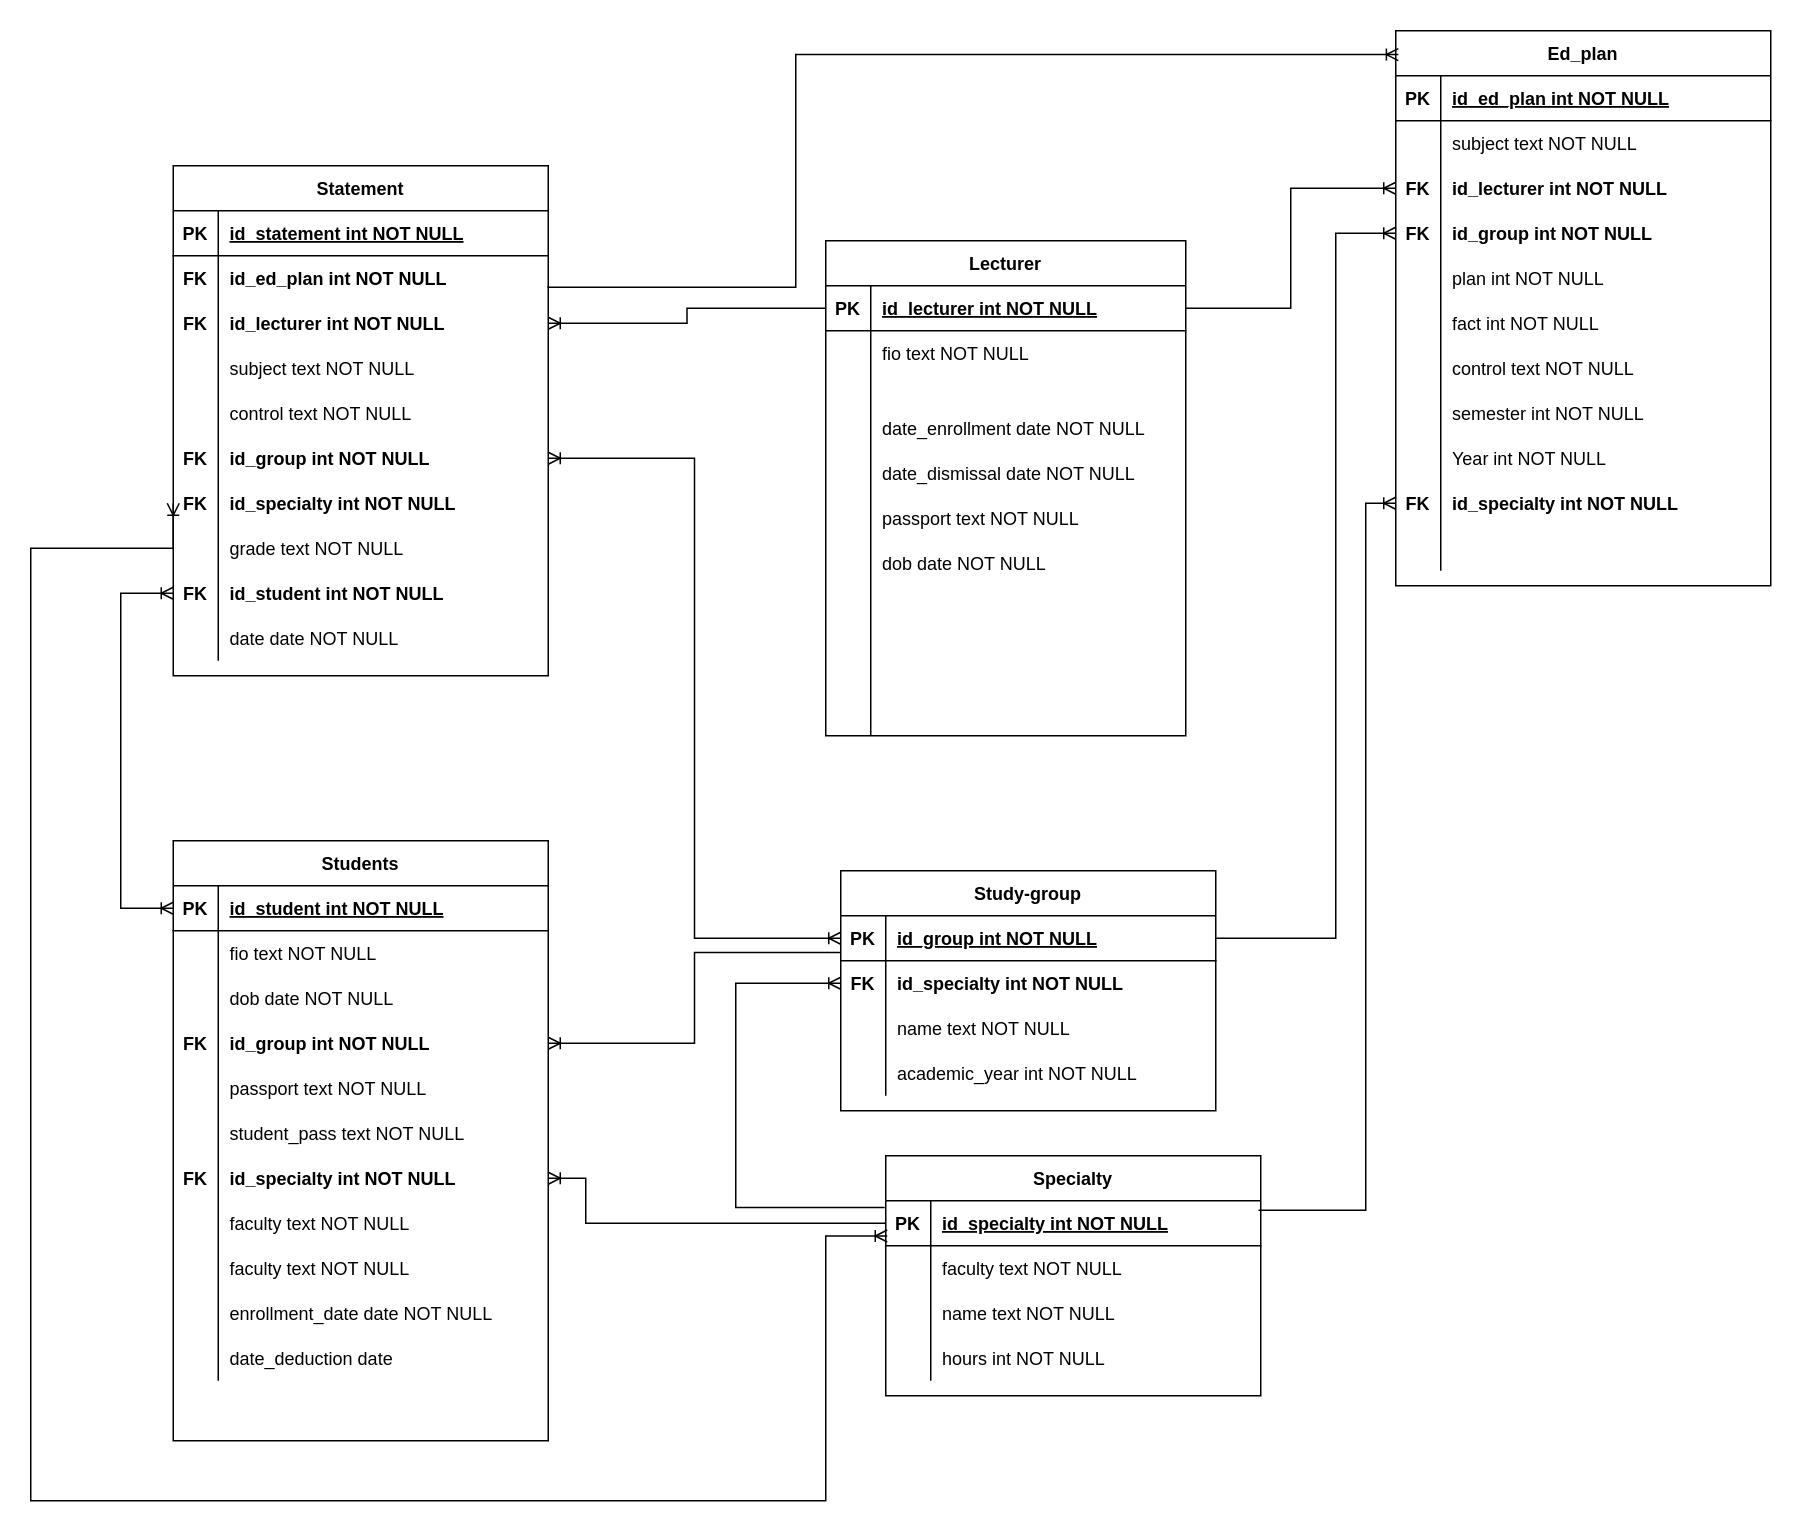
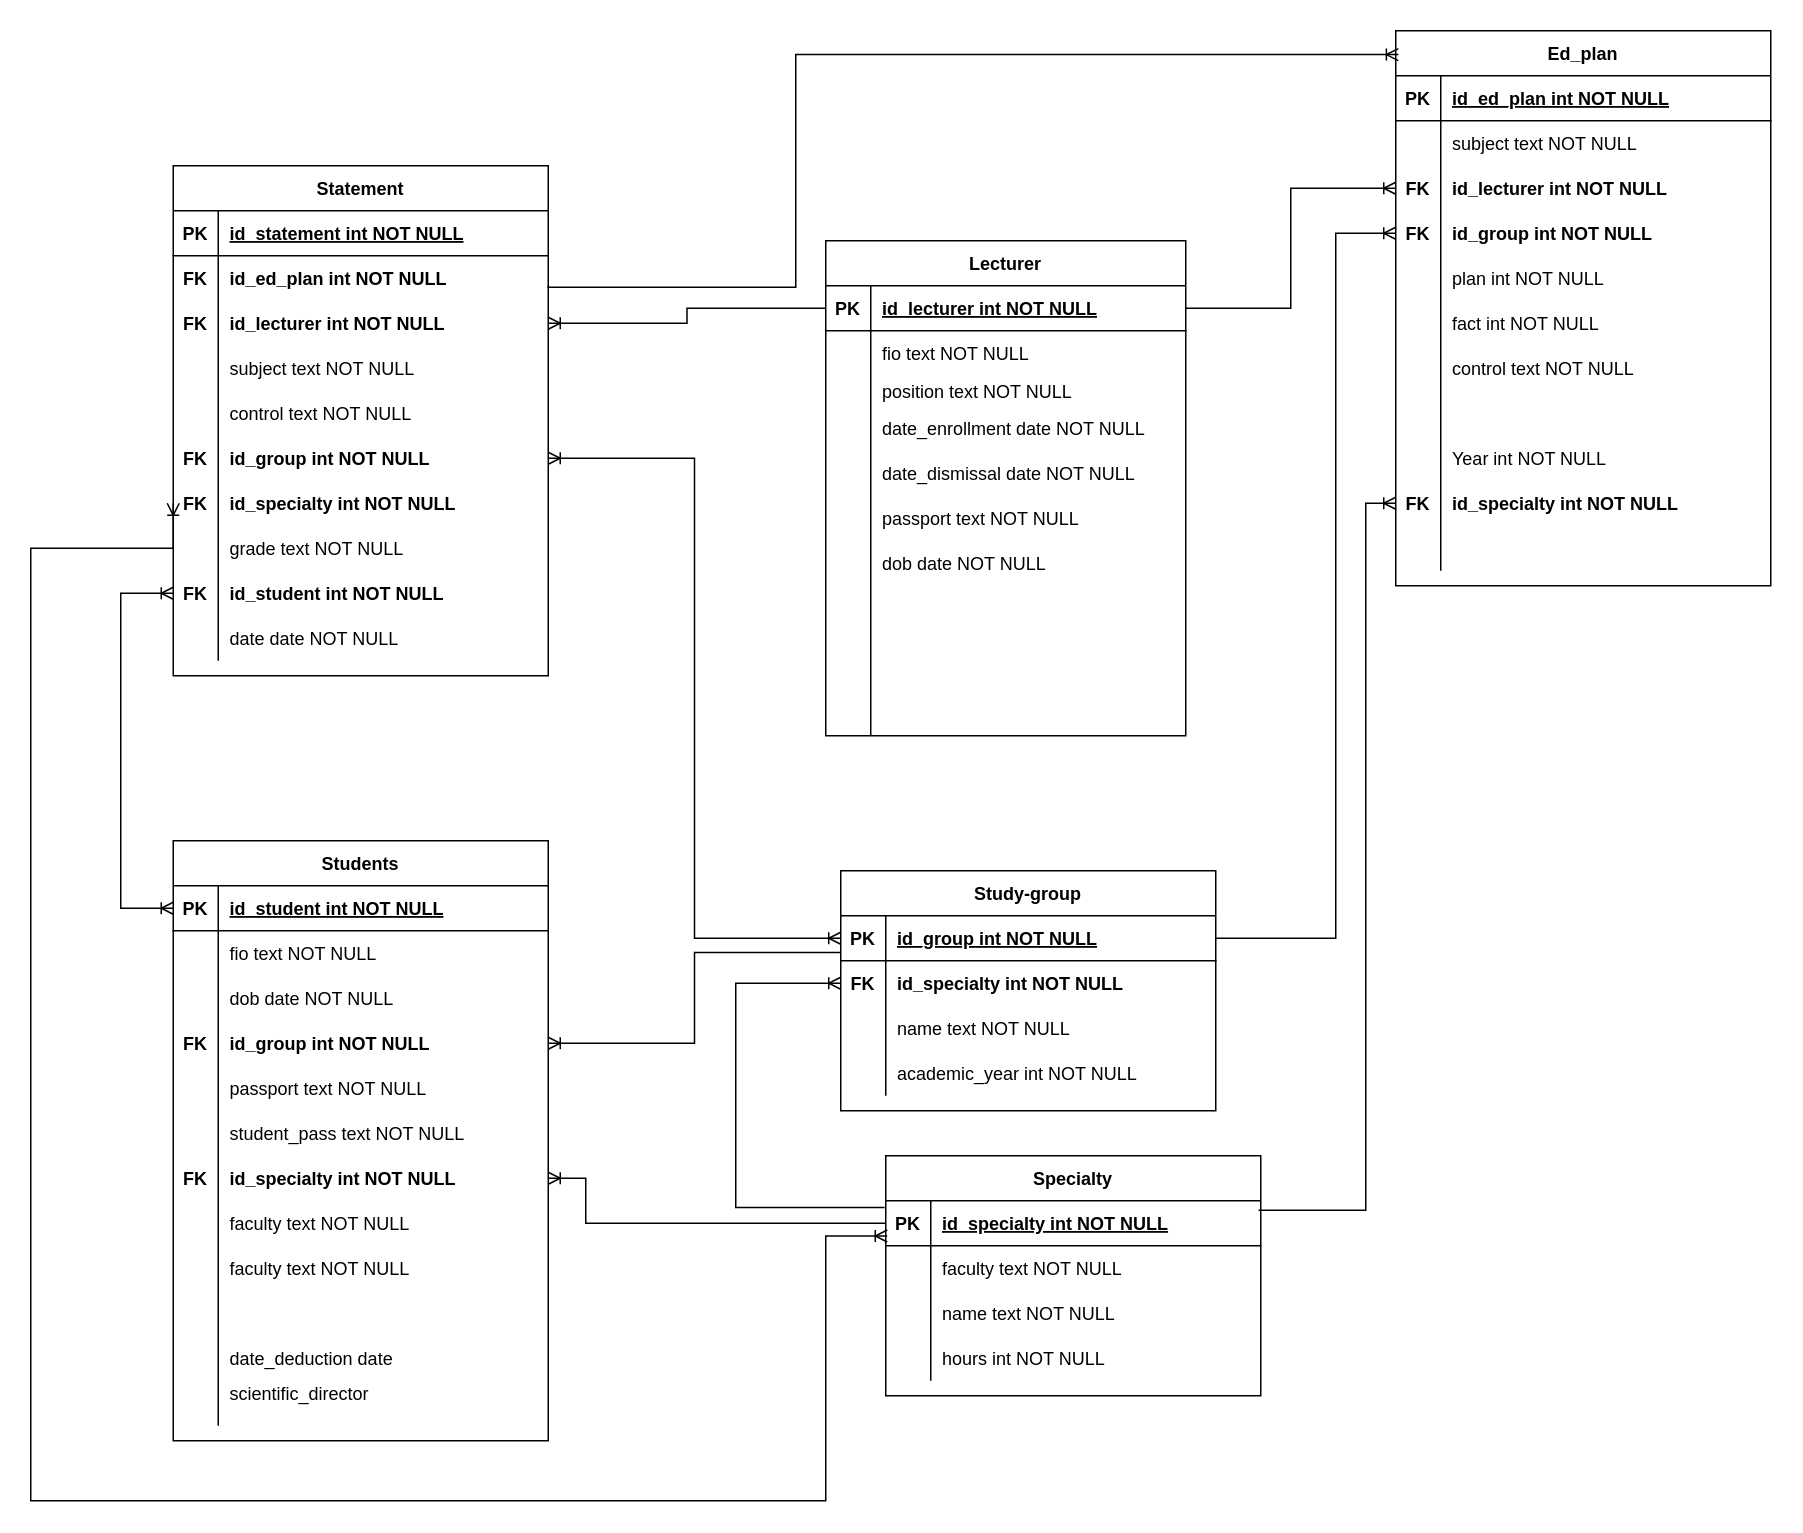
none -> (1028, 391)
(1606, 413) -> none
(383, 1313) -> none
none -> (383, 1403)
